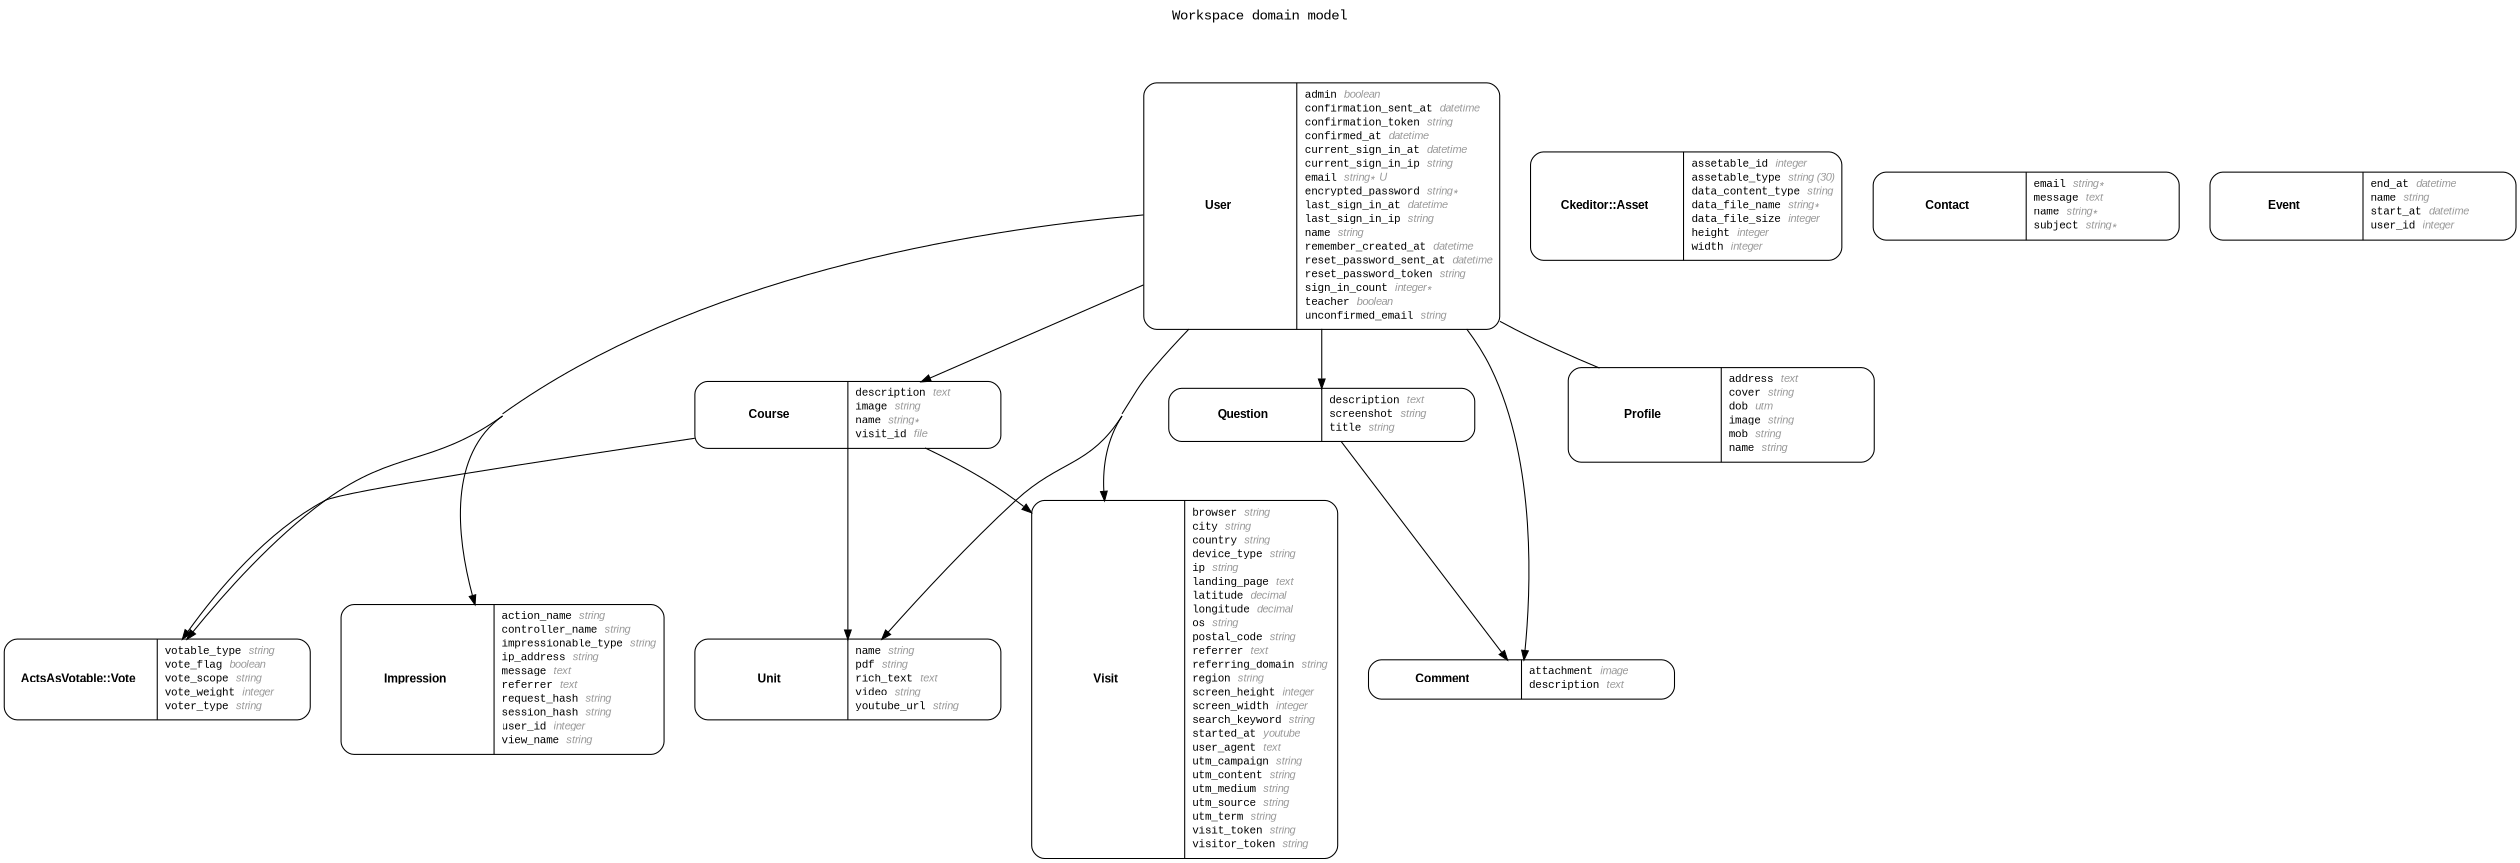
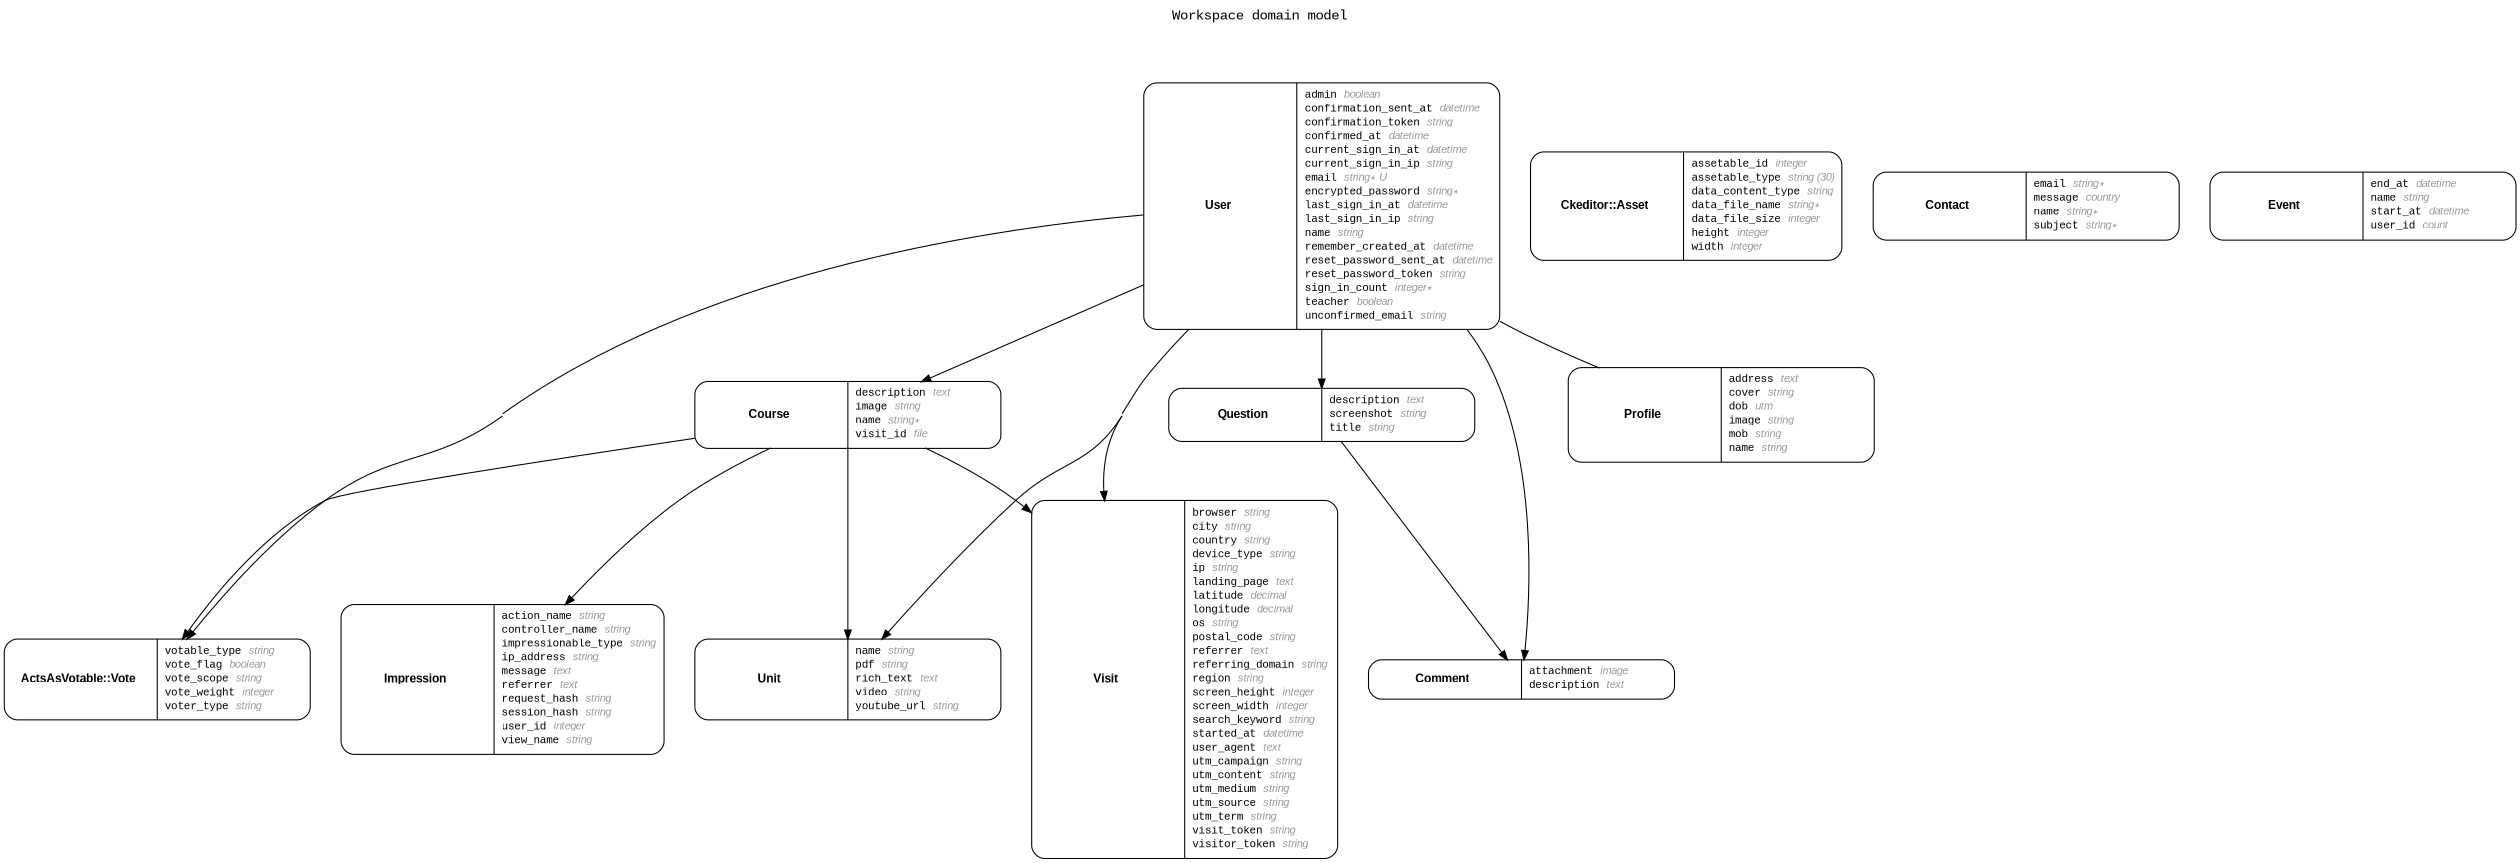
(2095, 198) -> (2103, 198)
(2438, 225) -> (2436, 225)
(461, 500) -> (664, 512)
(1282, 734) -> (1284, 734)
